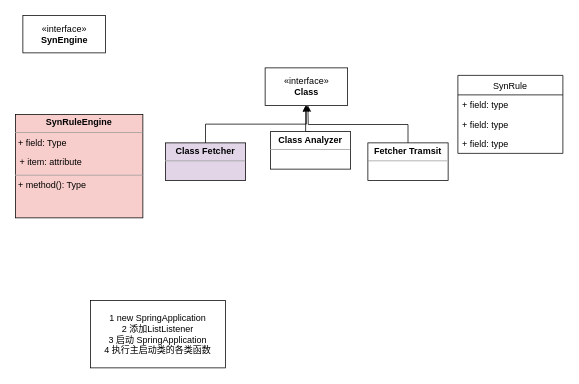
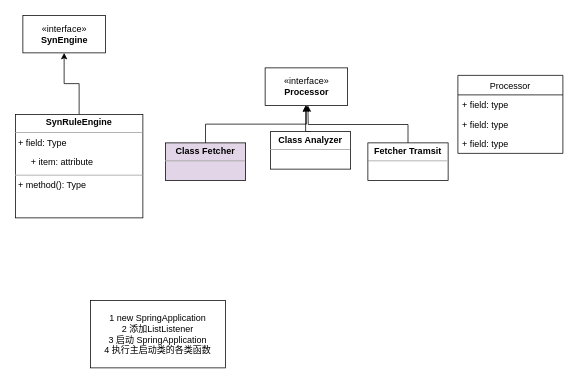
none -> (71, 84)
(510, 86) -> (510, 86)
(307, 87) -> (307, 87)
(53, 162) -> (64, 162)
(79, 166) -> (79, 166)
